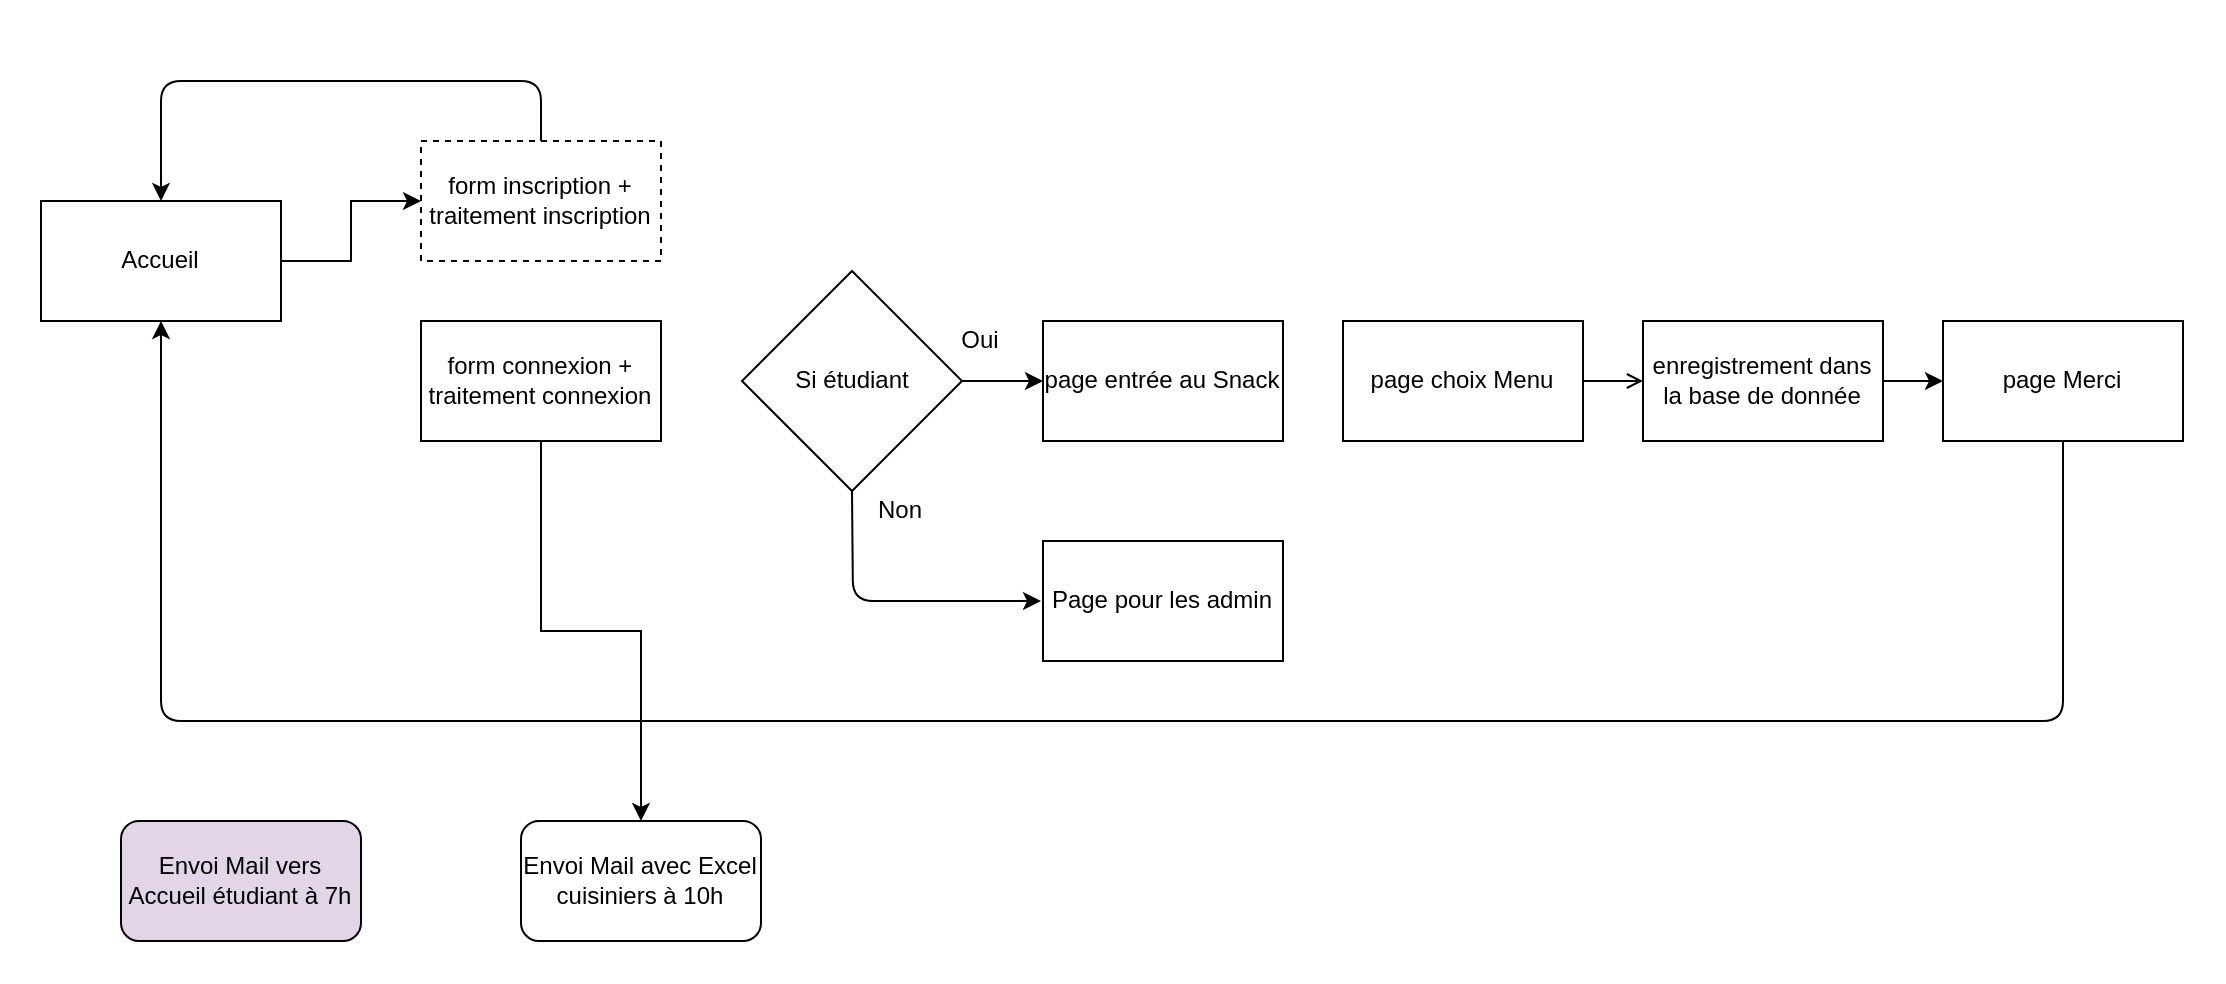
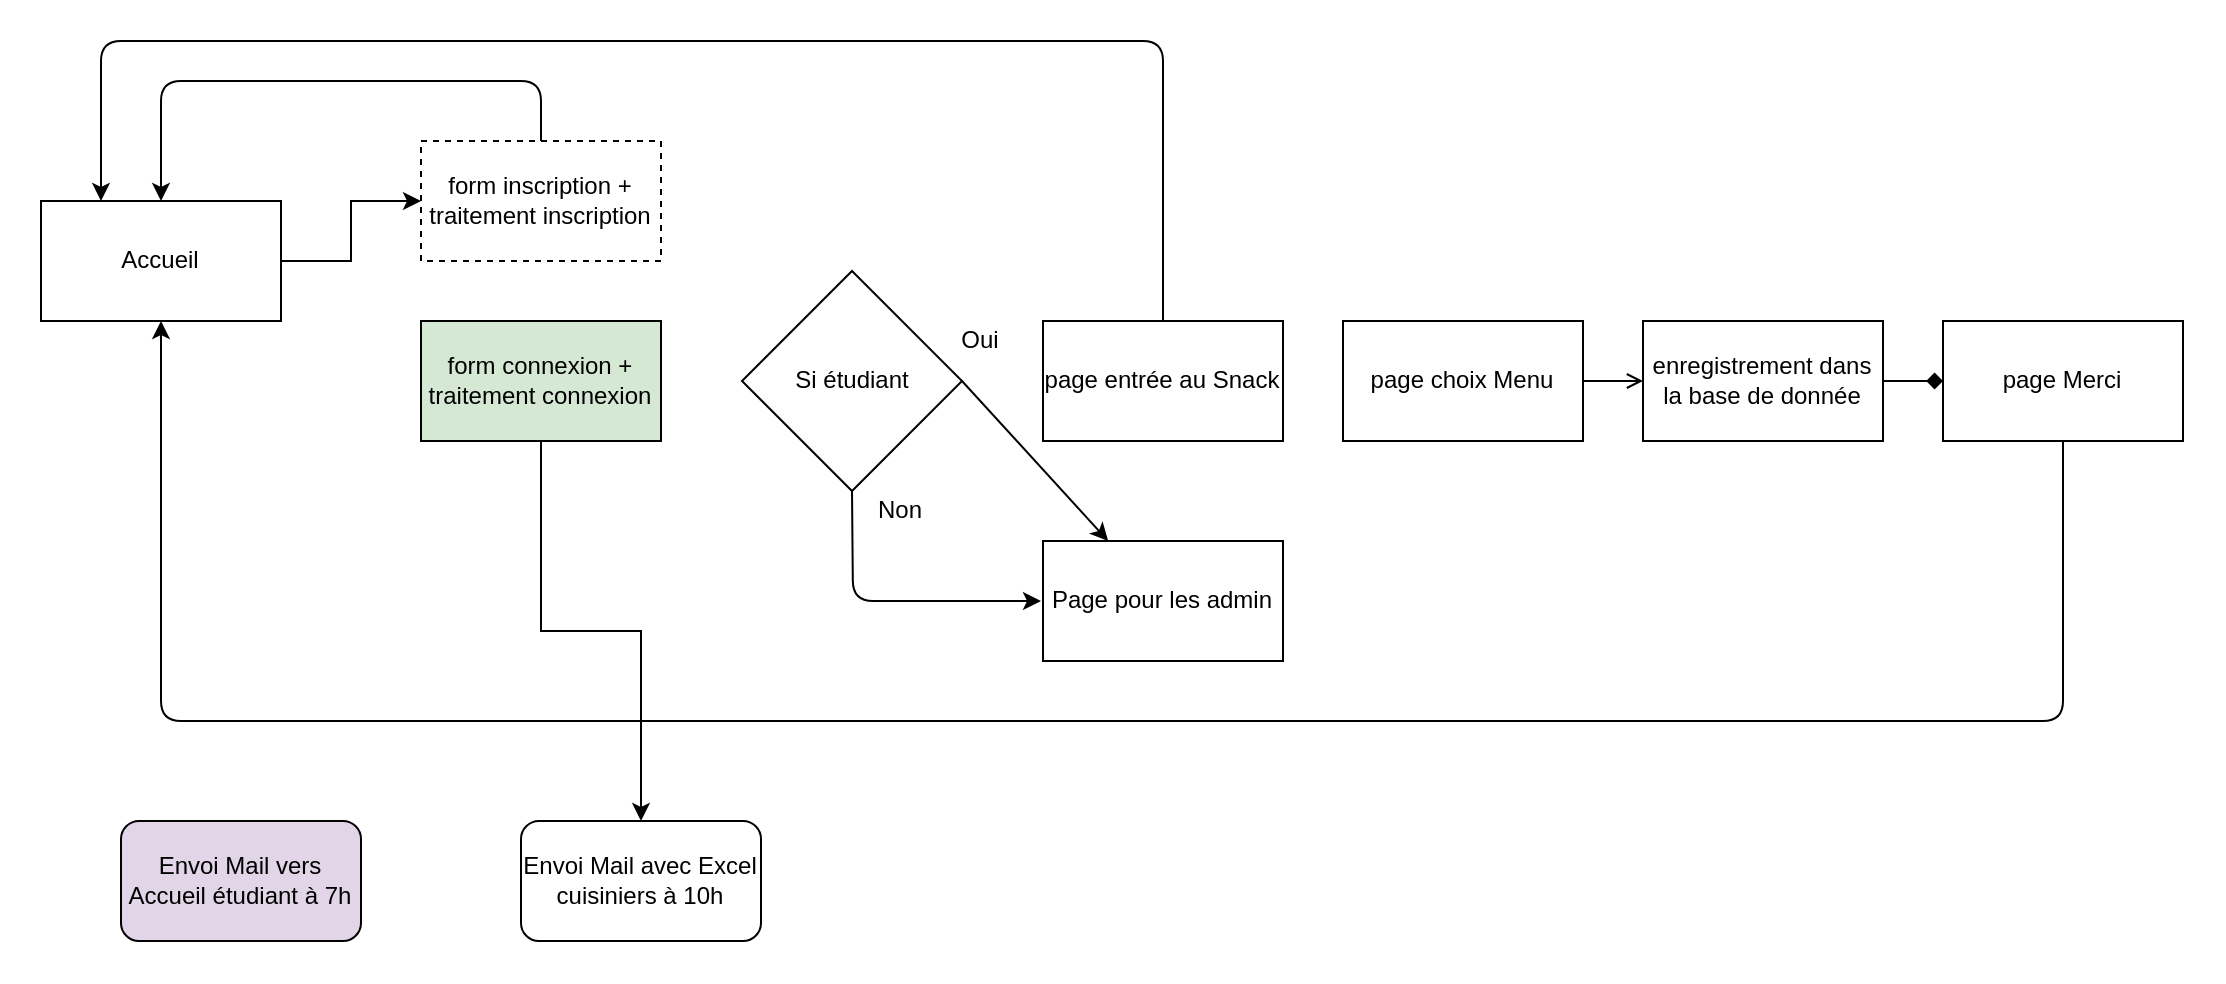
none -> (699, 41)
(541, 381) -> (541, 381)
(996, 381) -> (1030, 456)
(1927, 381) -> (1926, 381)
